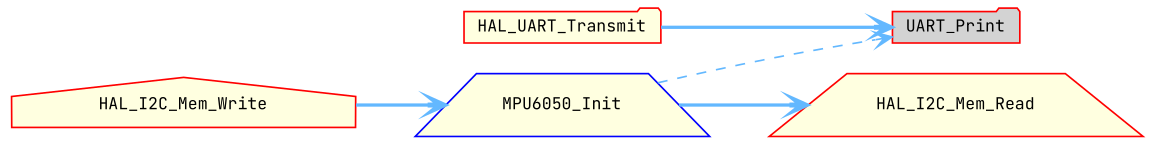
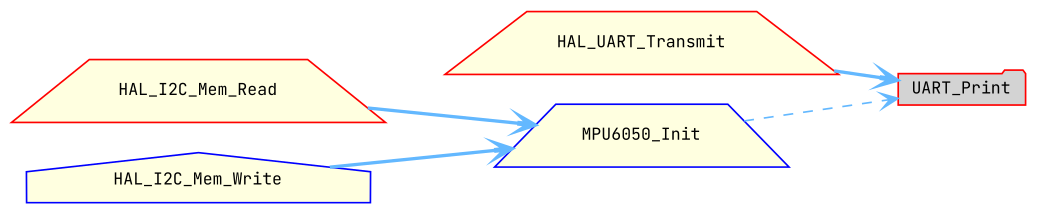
(562, 27) -> (642, 43)
(184, 105) -> (198, 180)
(735, 105) -> (443, 116)
